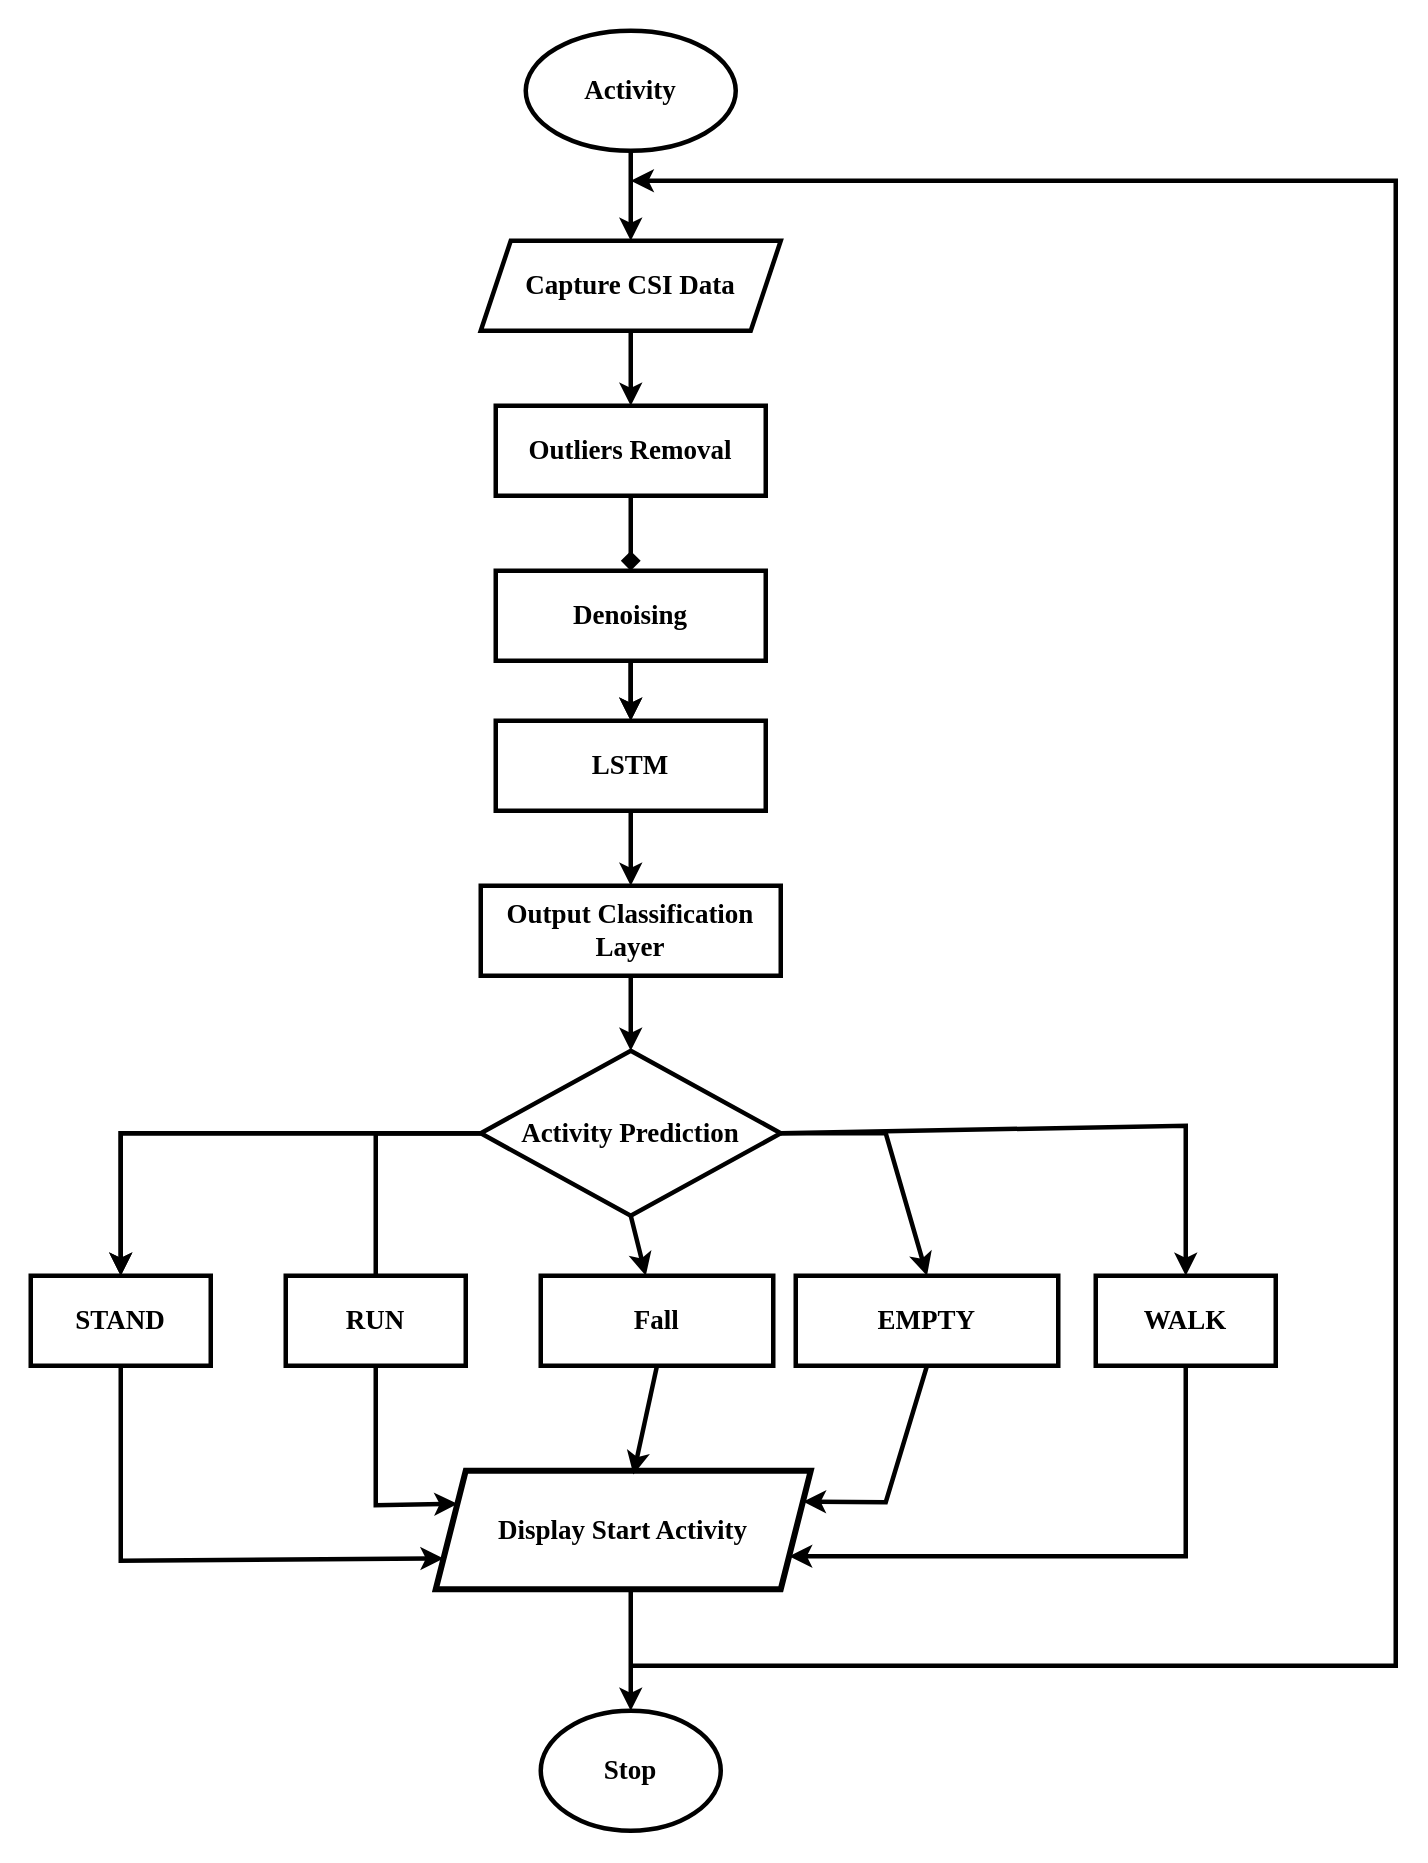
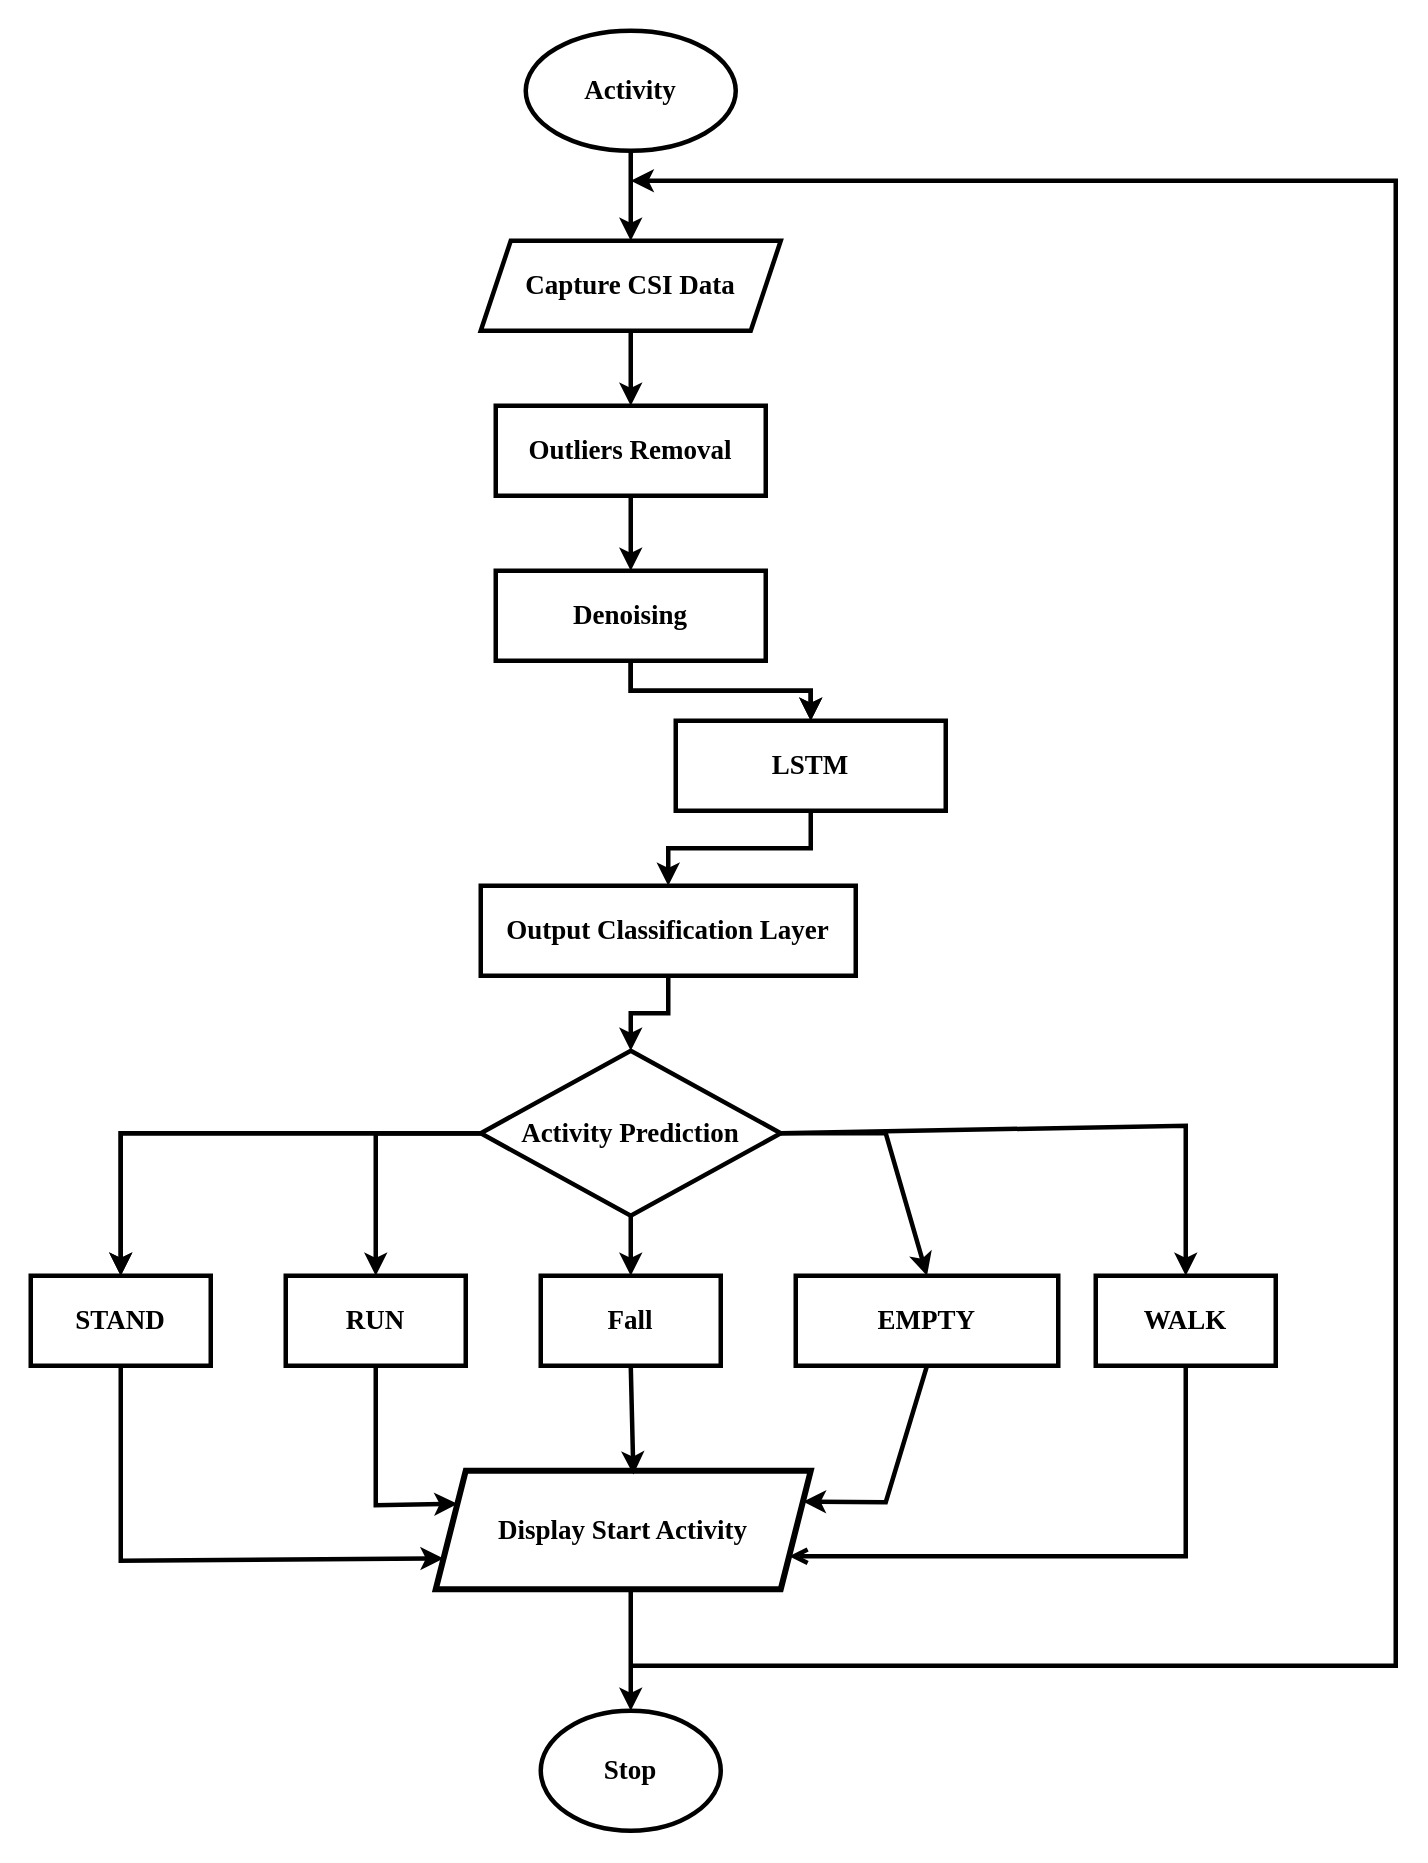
(631, 552) -> (631, 552)
(631, 766) -> (811, 766)
(631, 931) -> (668, 931)
(376, 1264) -> (376, 1258)
(657, 1321) -> (631, 1321)
(807, 1556) -> (806, 1556)
